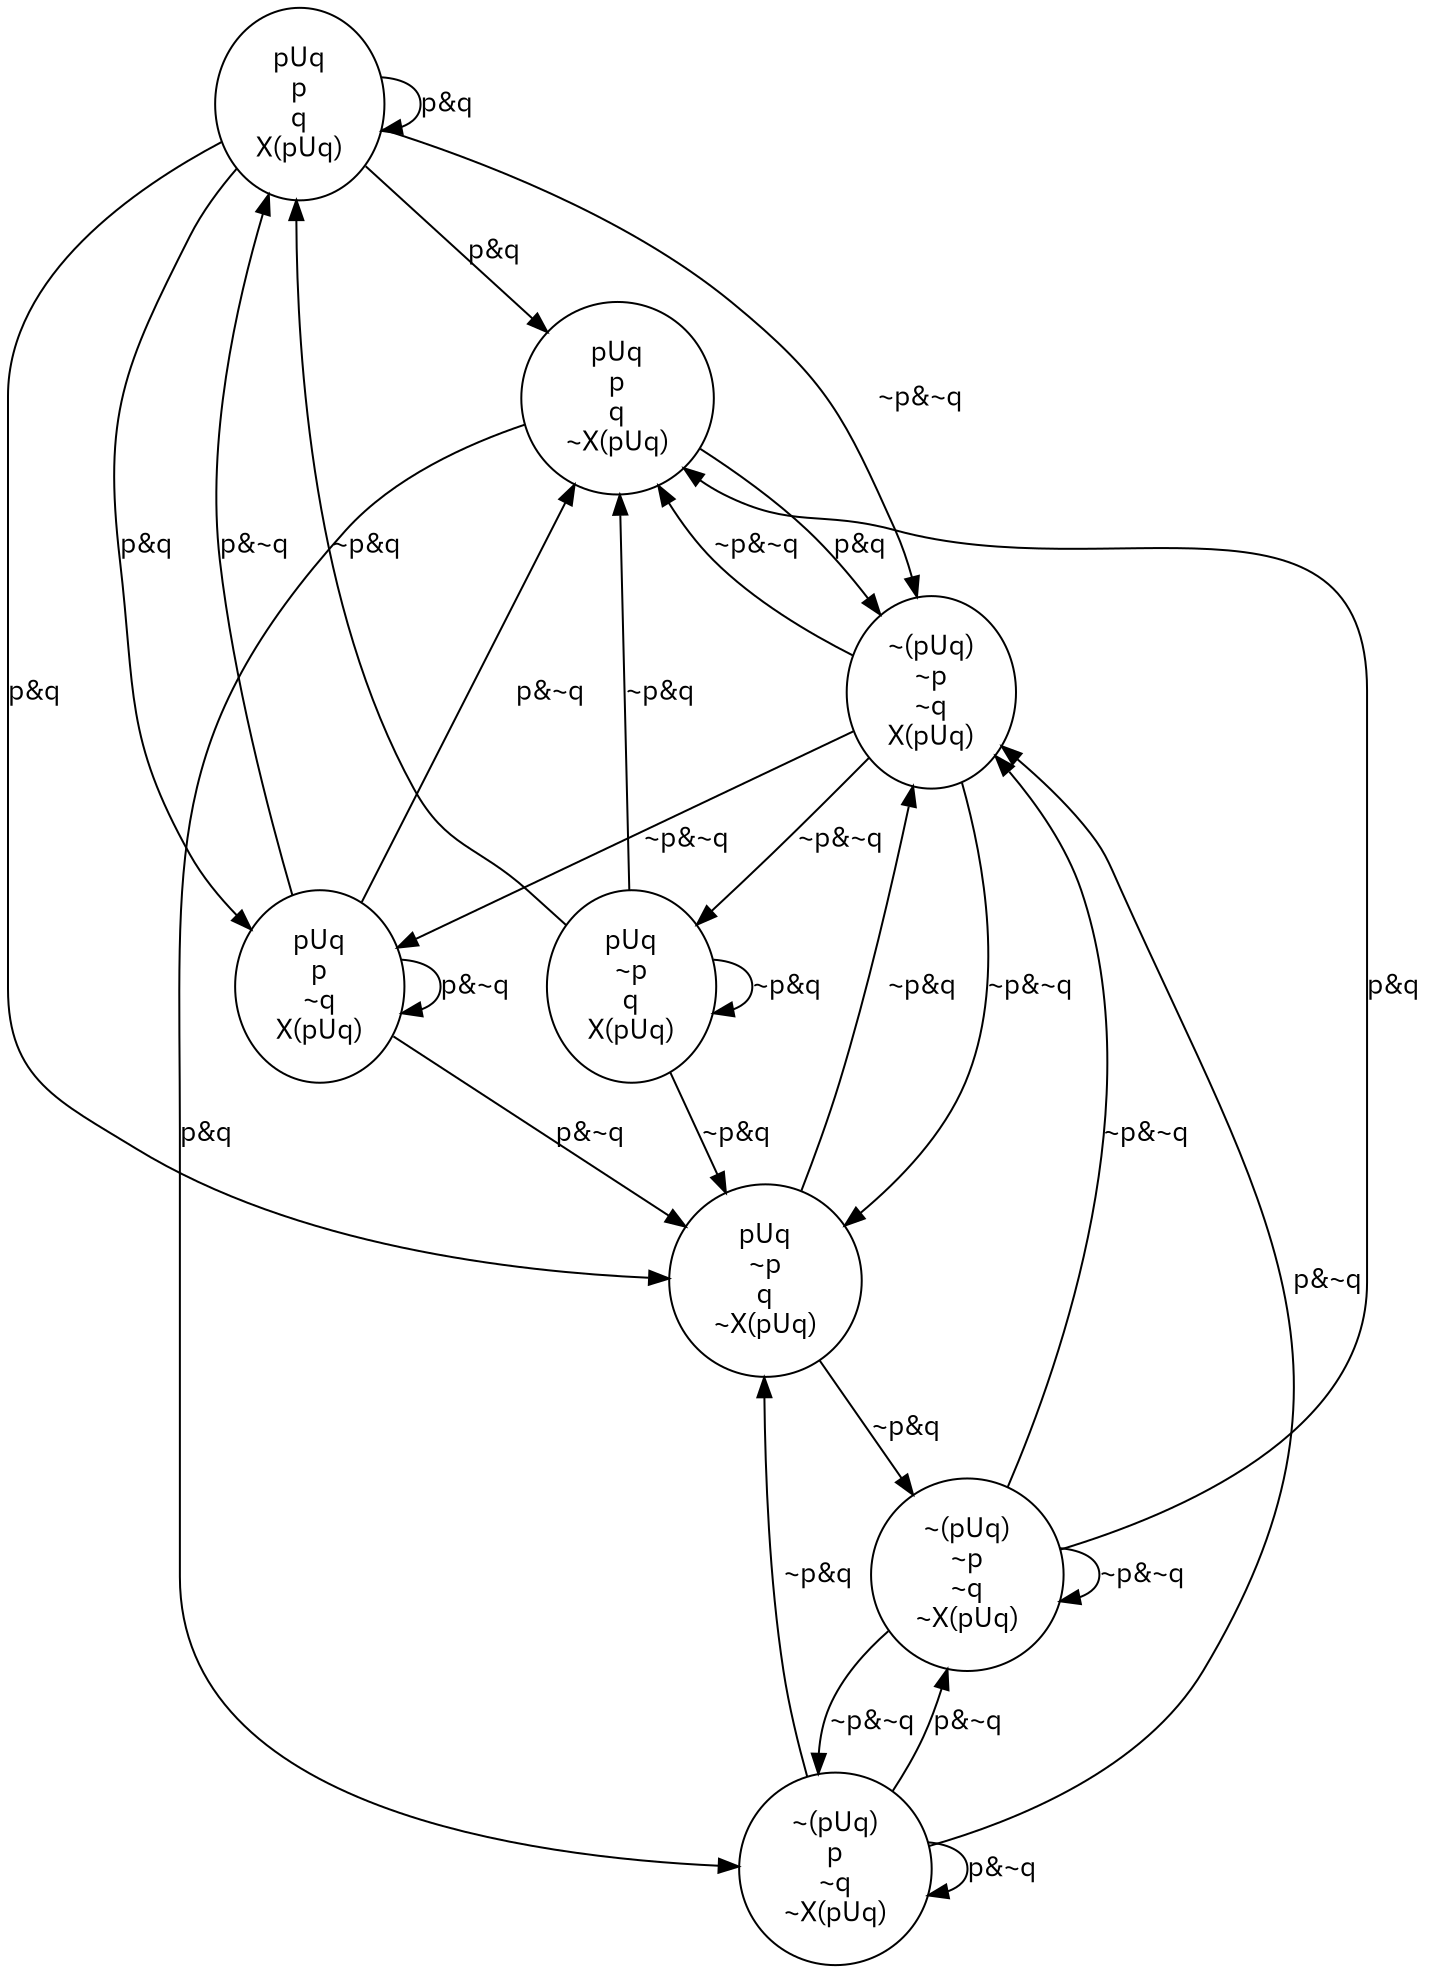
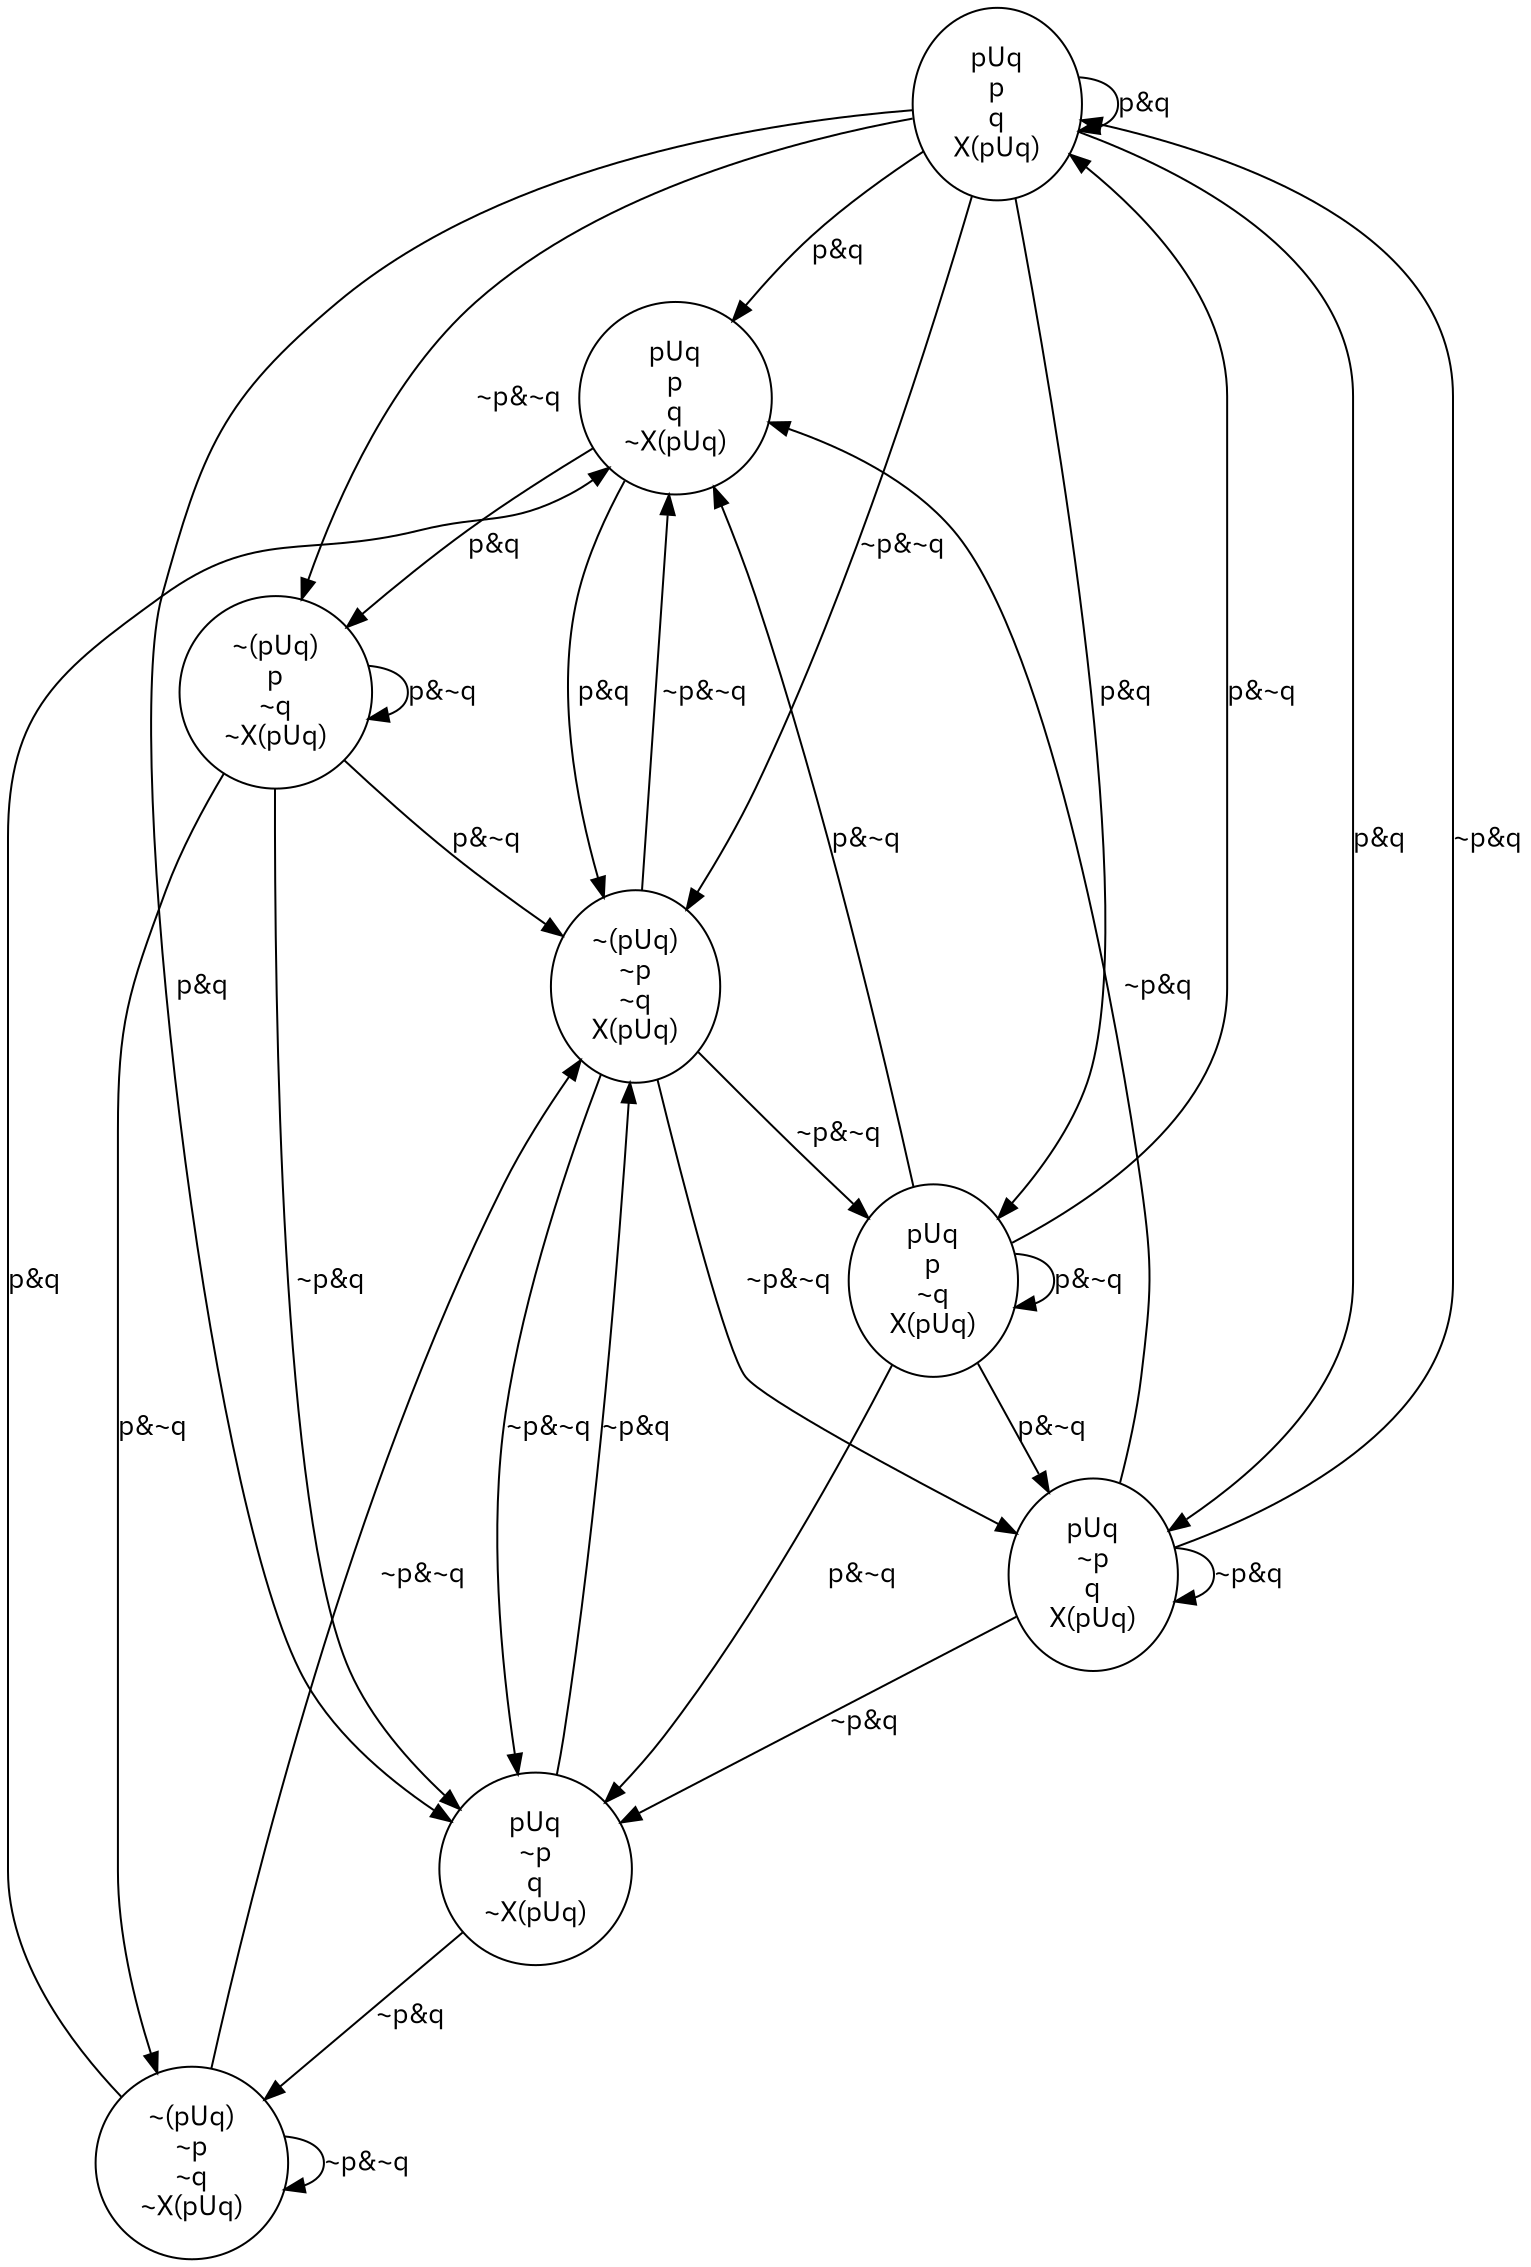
none -> (1353, 788)
none -> (1008, 1419)
(841, 1685) -> (536, 256)
